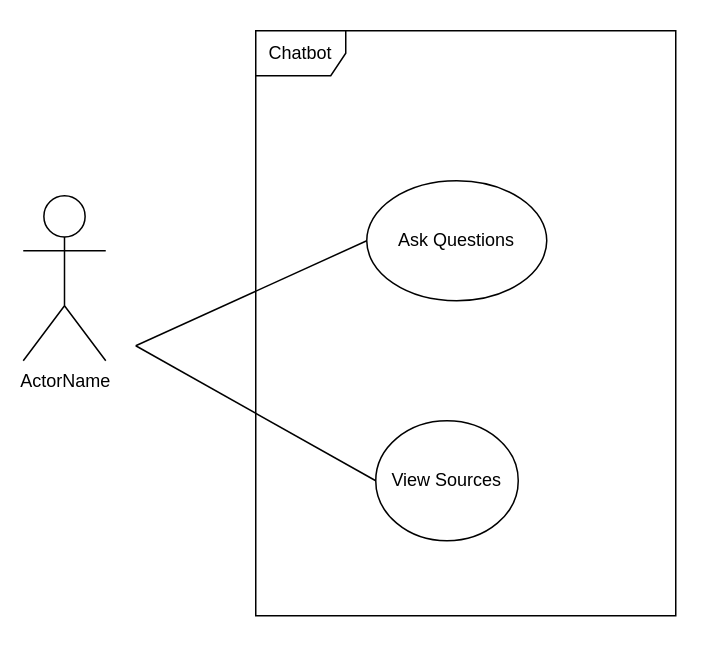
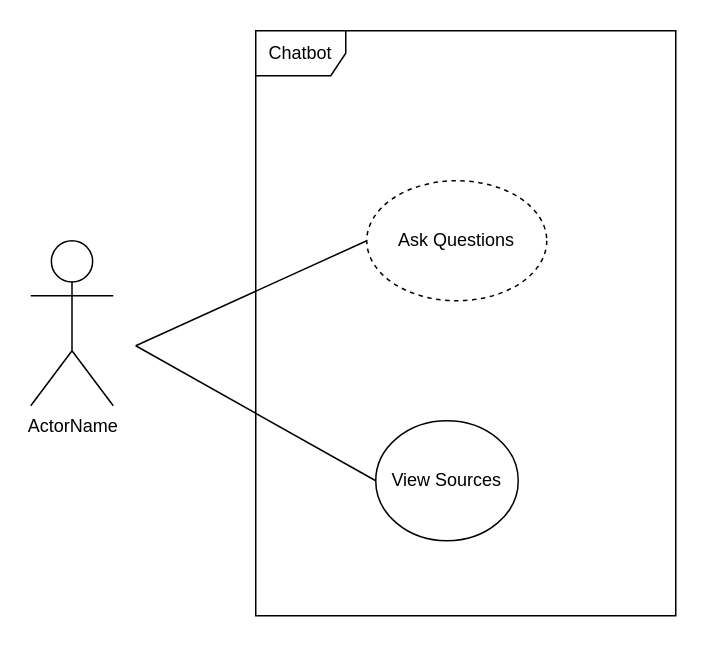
(457, 241) -> (457, 241)
(65, 278) -> (72, 323)
